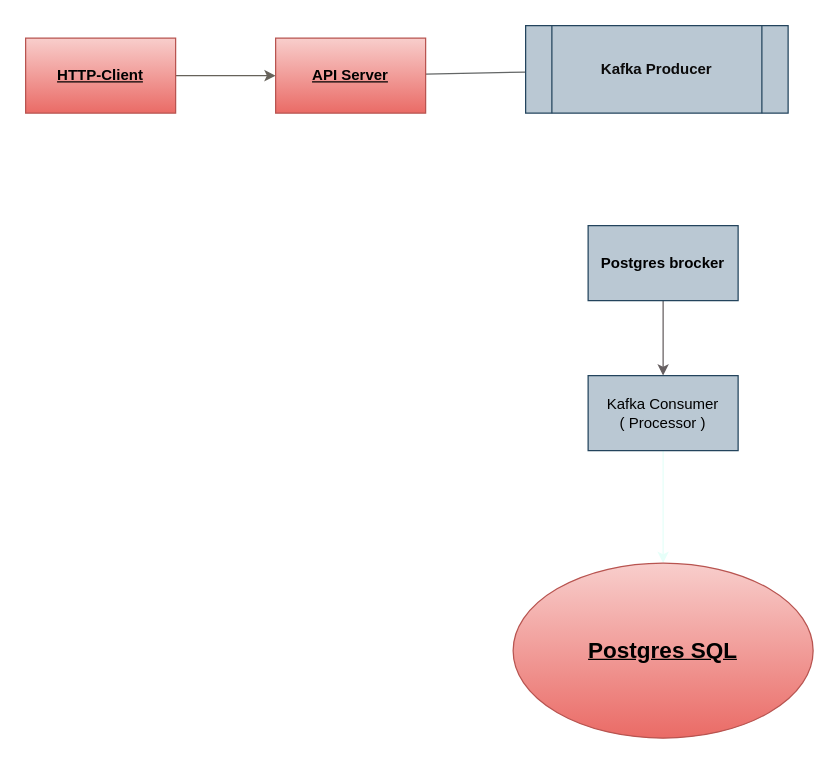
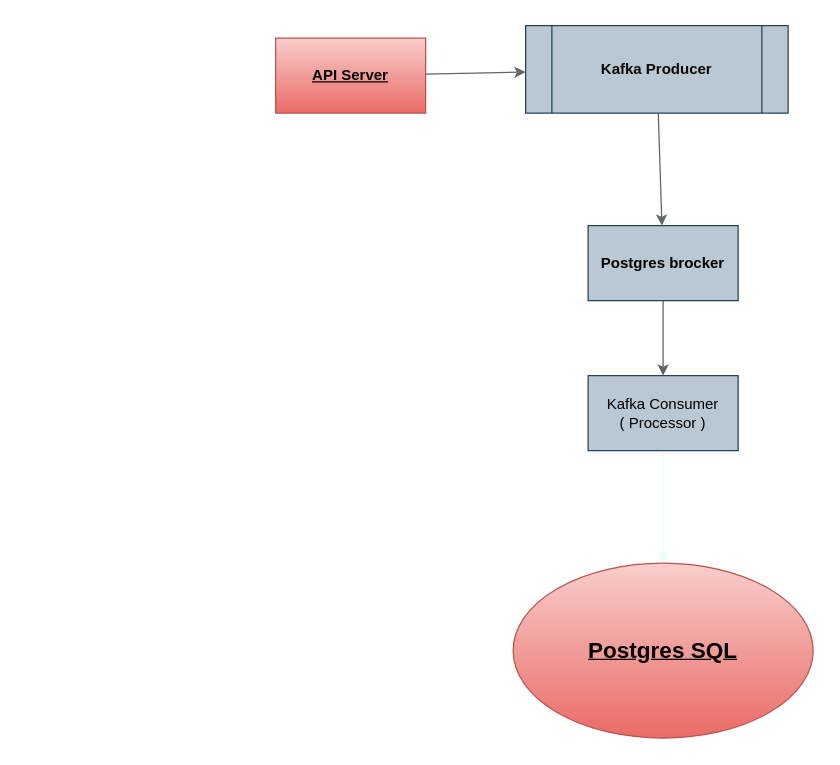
(519, 72) -> (516, 72)
(101, 76) -> none
(222, 76) -> none
none -> (660, 165)
